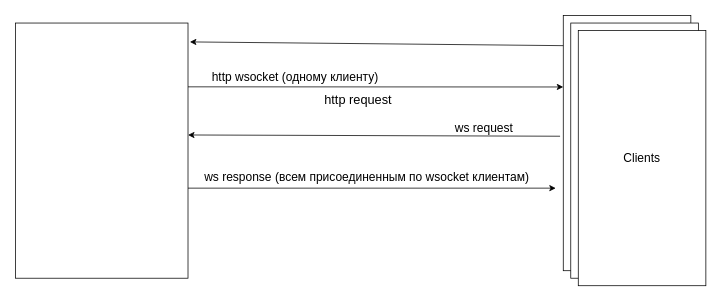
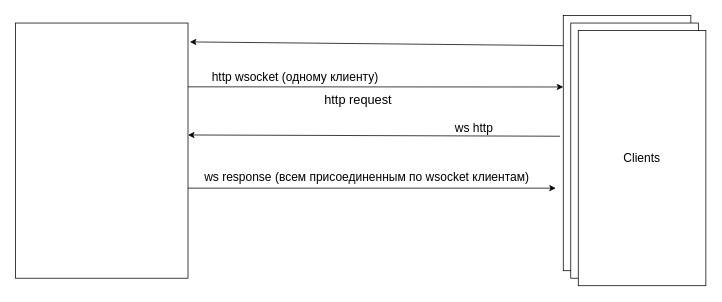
(479, 127) -> (471, 127)
